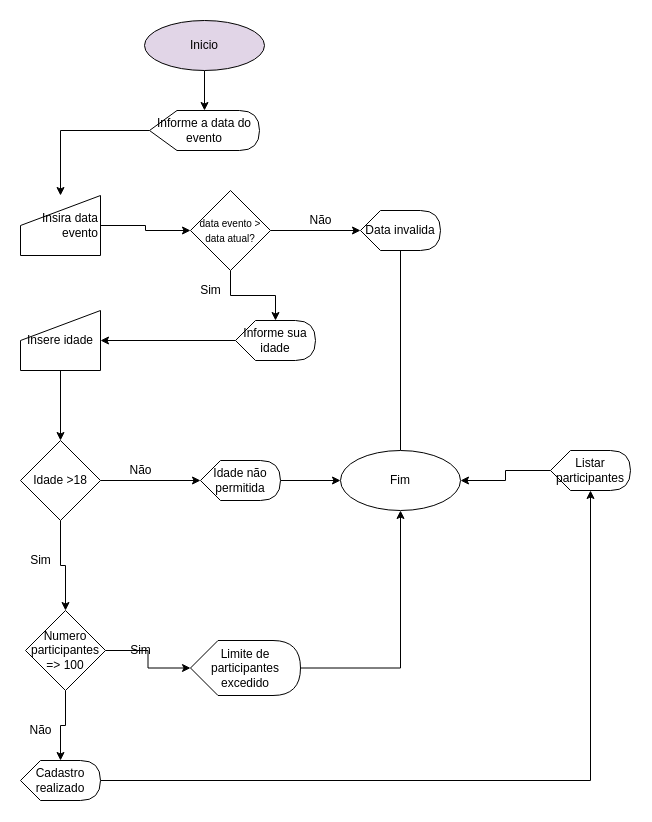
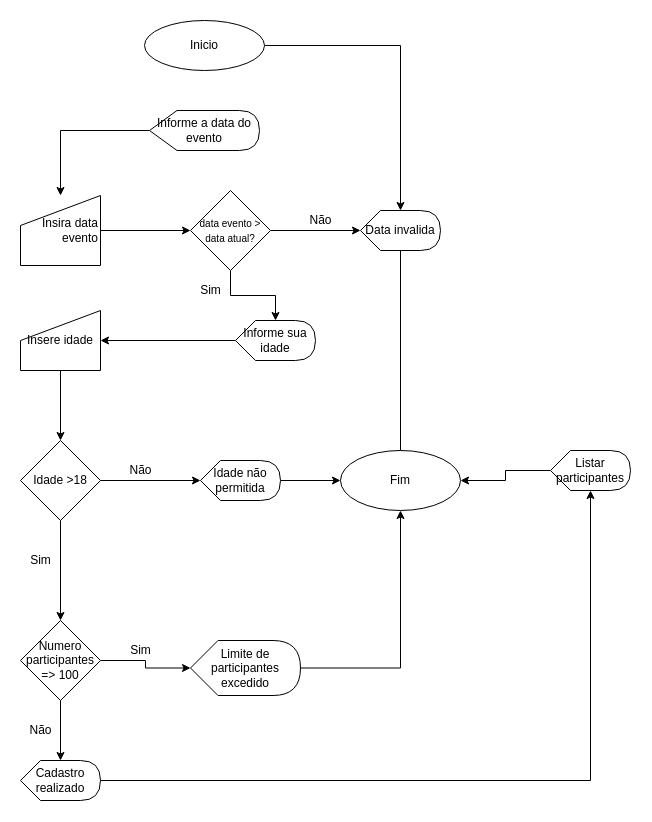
(205, 46) -> (205, 46)
(205, 87) -> (401, 57)
(61, 226) -> (61, 231)
(66, 651) -> (61, 661)
